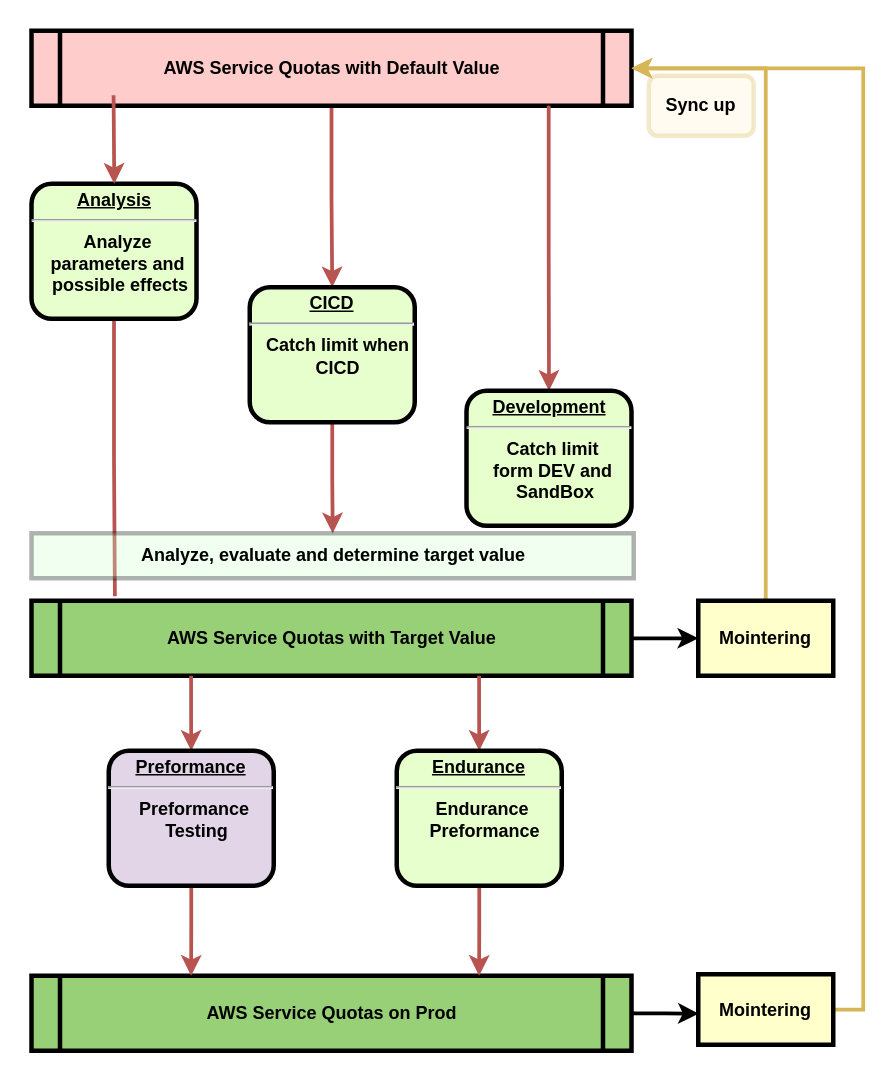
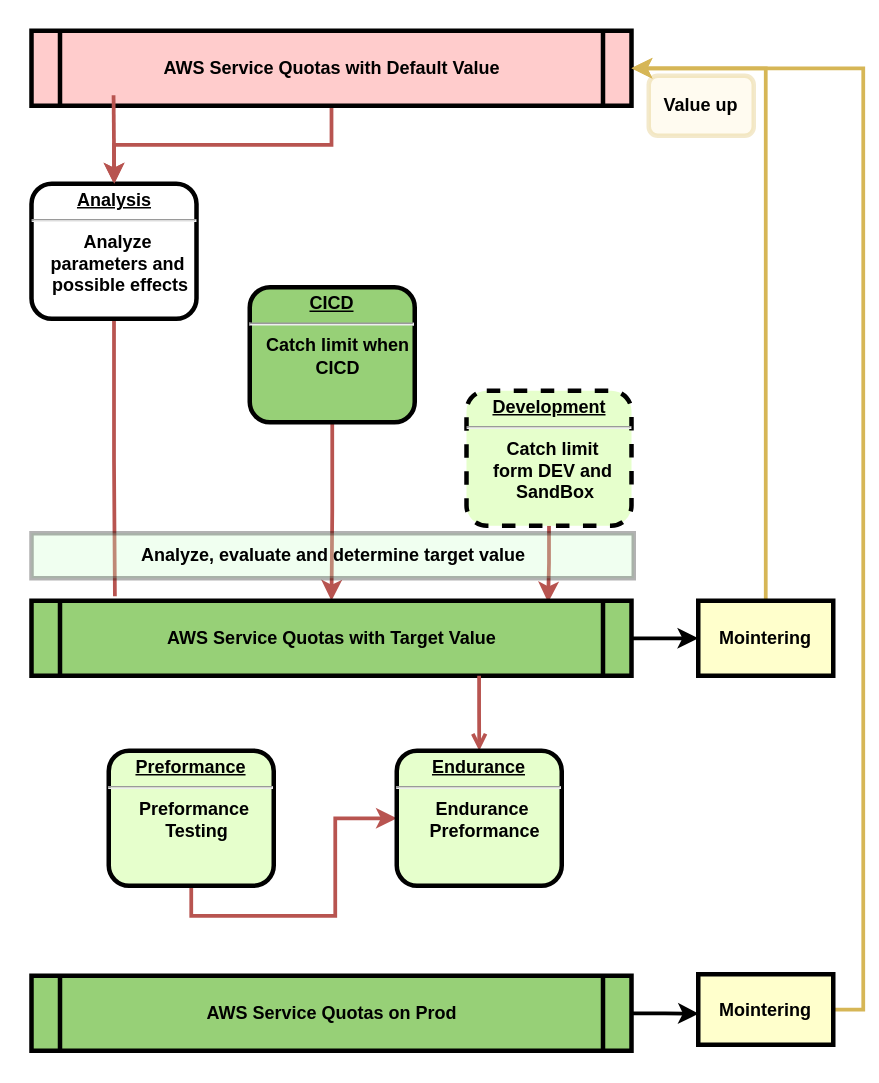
(701, 106) -> (701, 106)
(332, 209) -> (224, 145)
(549, 241) -> none
(114, 251) -> (114, 251)
(332, 355) -> (332, 355)
(549, 458) -> (549, 458)
(333, 516) -> (332, 550)
none -> (549, 583)
(191, 706) -> none
(479, 734) -> (479, 735)
(191, 818) -> (191, 818)
(479, 924) -> none
(191, 937) -> (333, 916)
